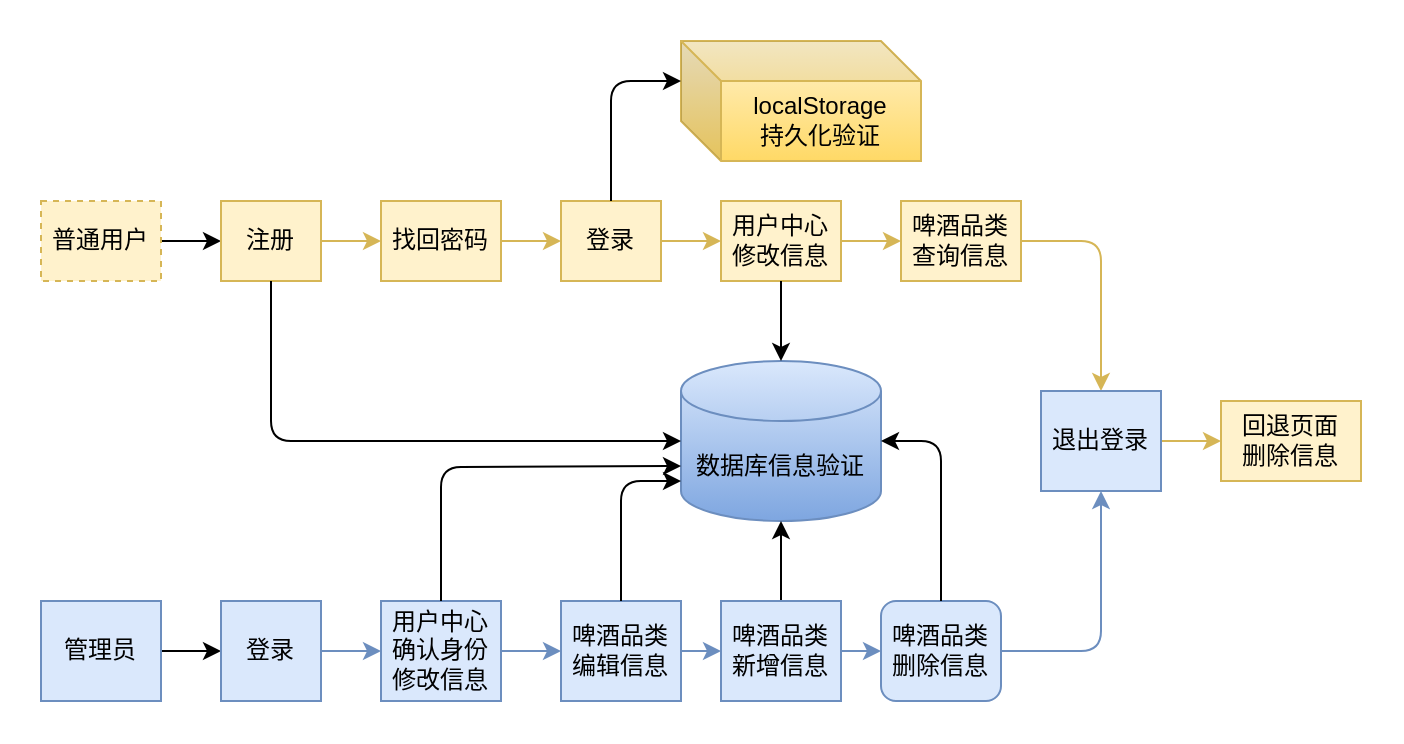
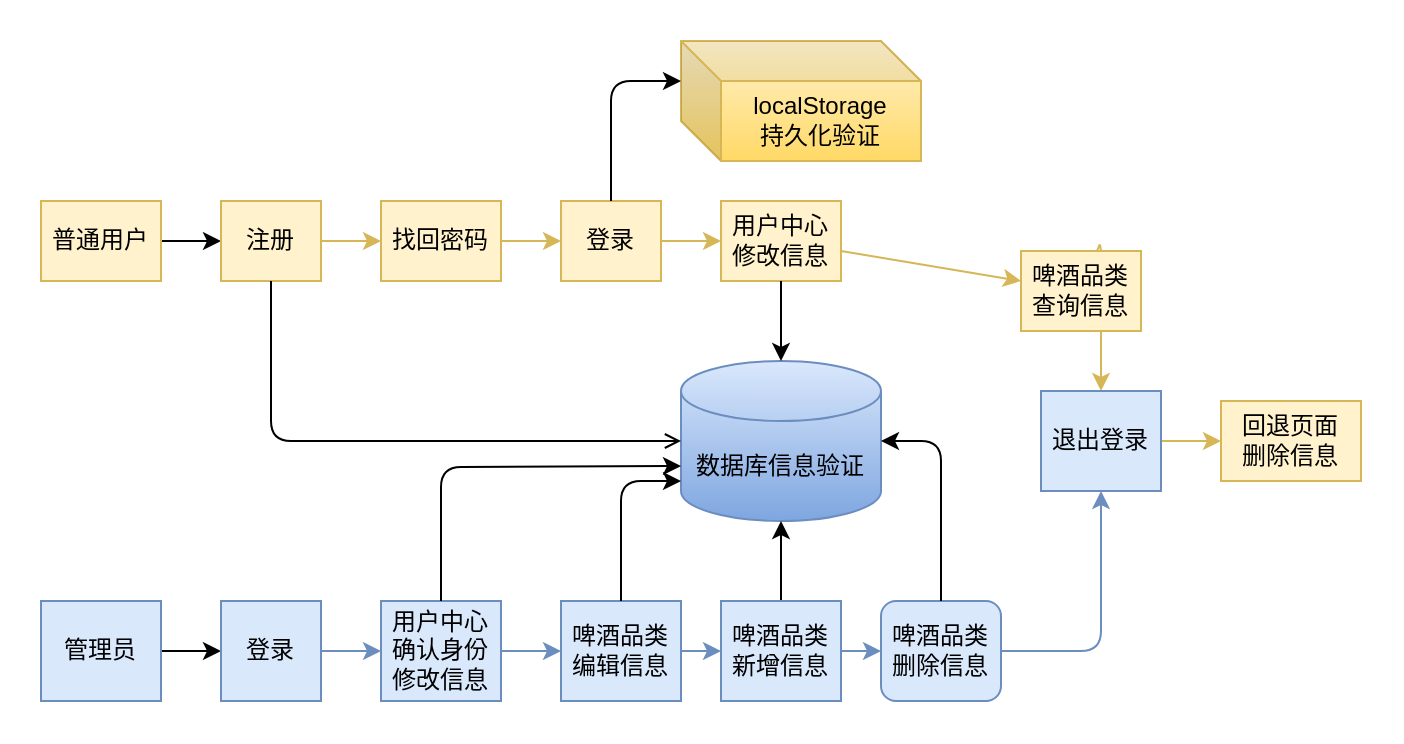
(101, 241) -> (101, 241)
(961, 241) -> (1081, 291)
(666, 441) -> (669, 441)
